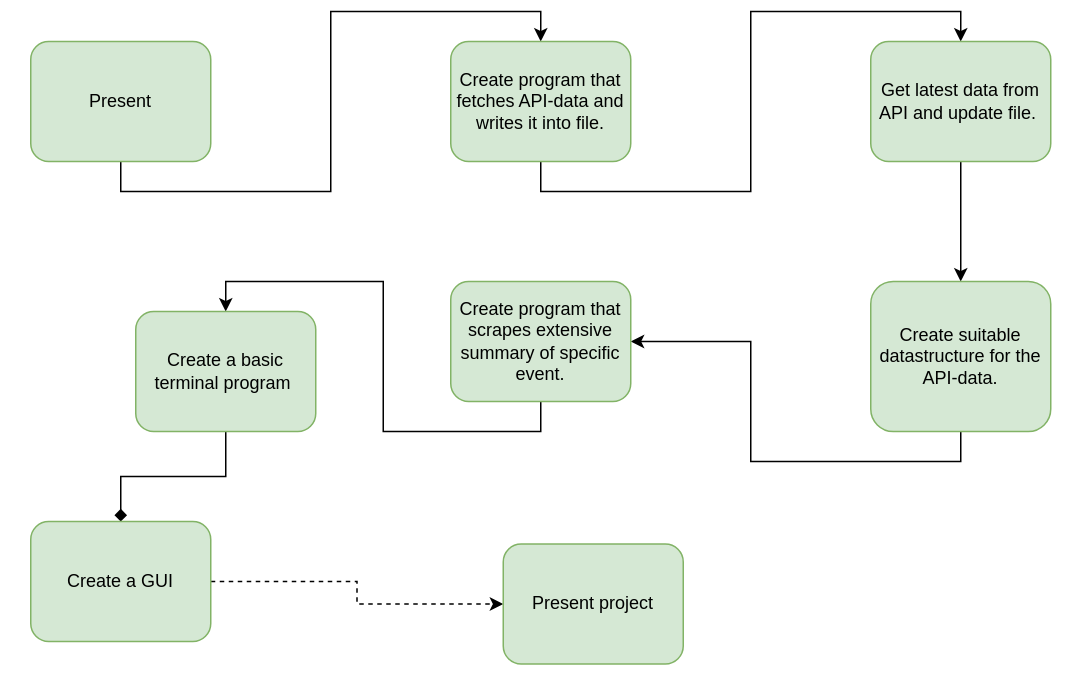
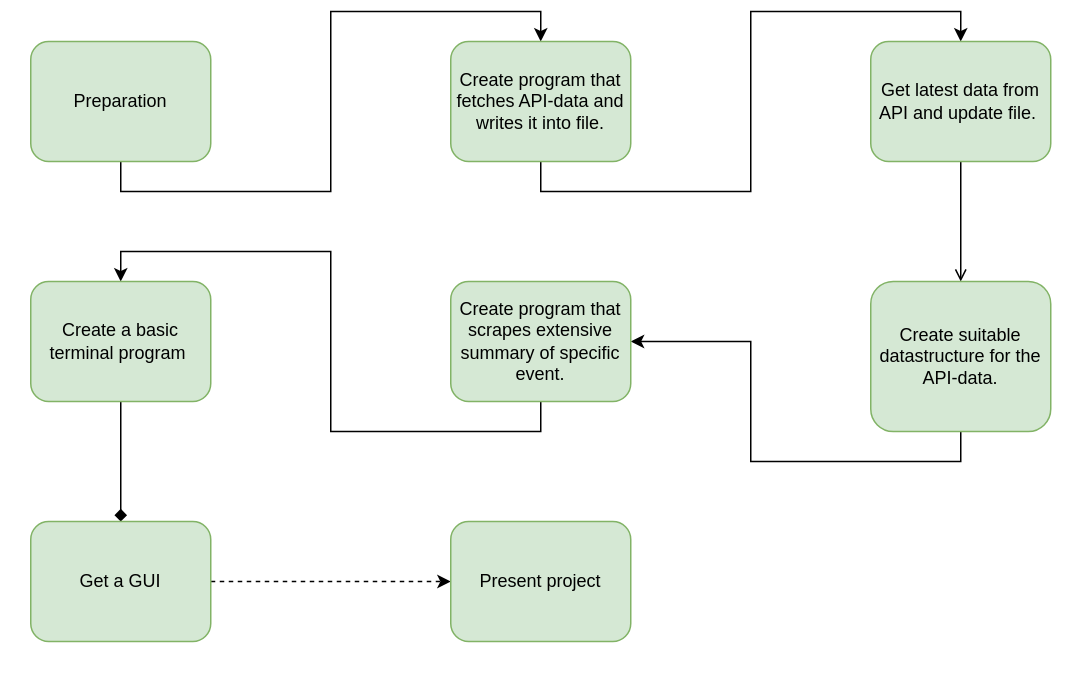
(121, 101) -> (121, 101)
(961, 270) -> (961, 272)
(226, 371) -> (121, 341)
(121, 581) -> (121, 581)
(593, 604) -> (541, 581)
